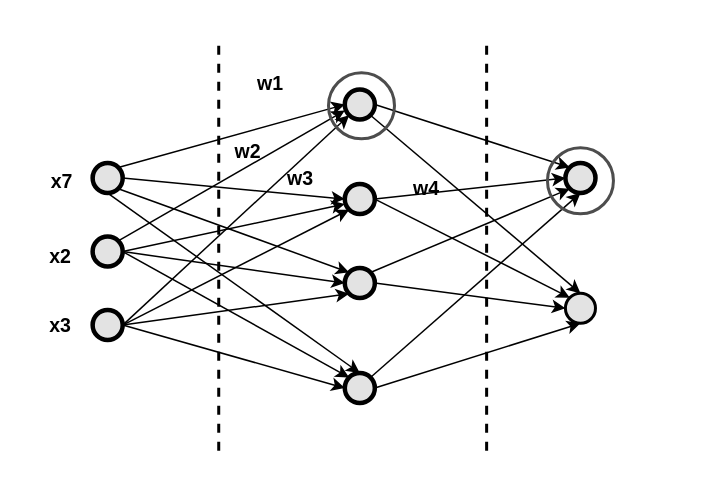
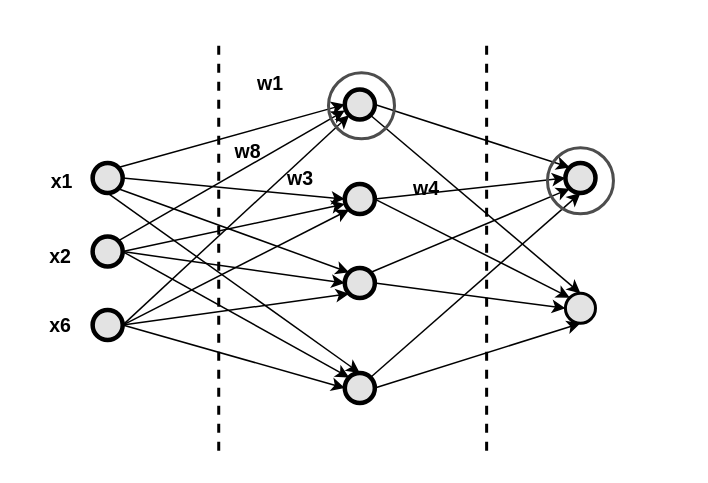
(248, 151) -> (248, 151)
(62, 181) -> (62, 181)
(61, 325) -> (61, 325)
